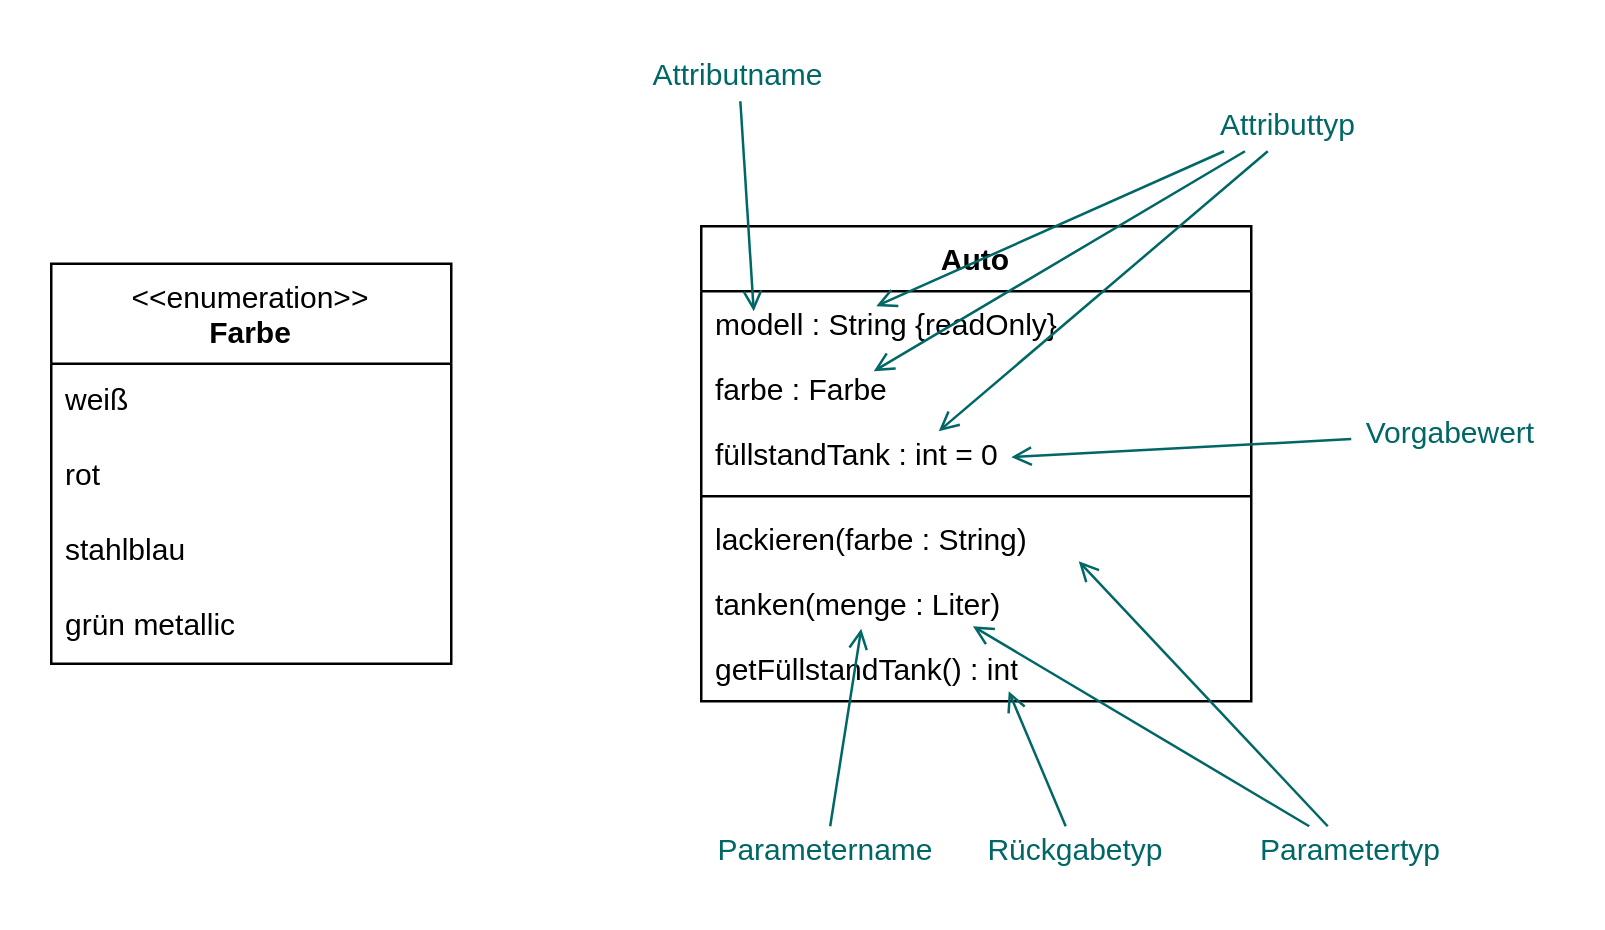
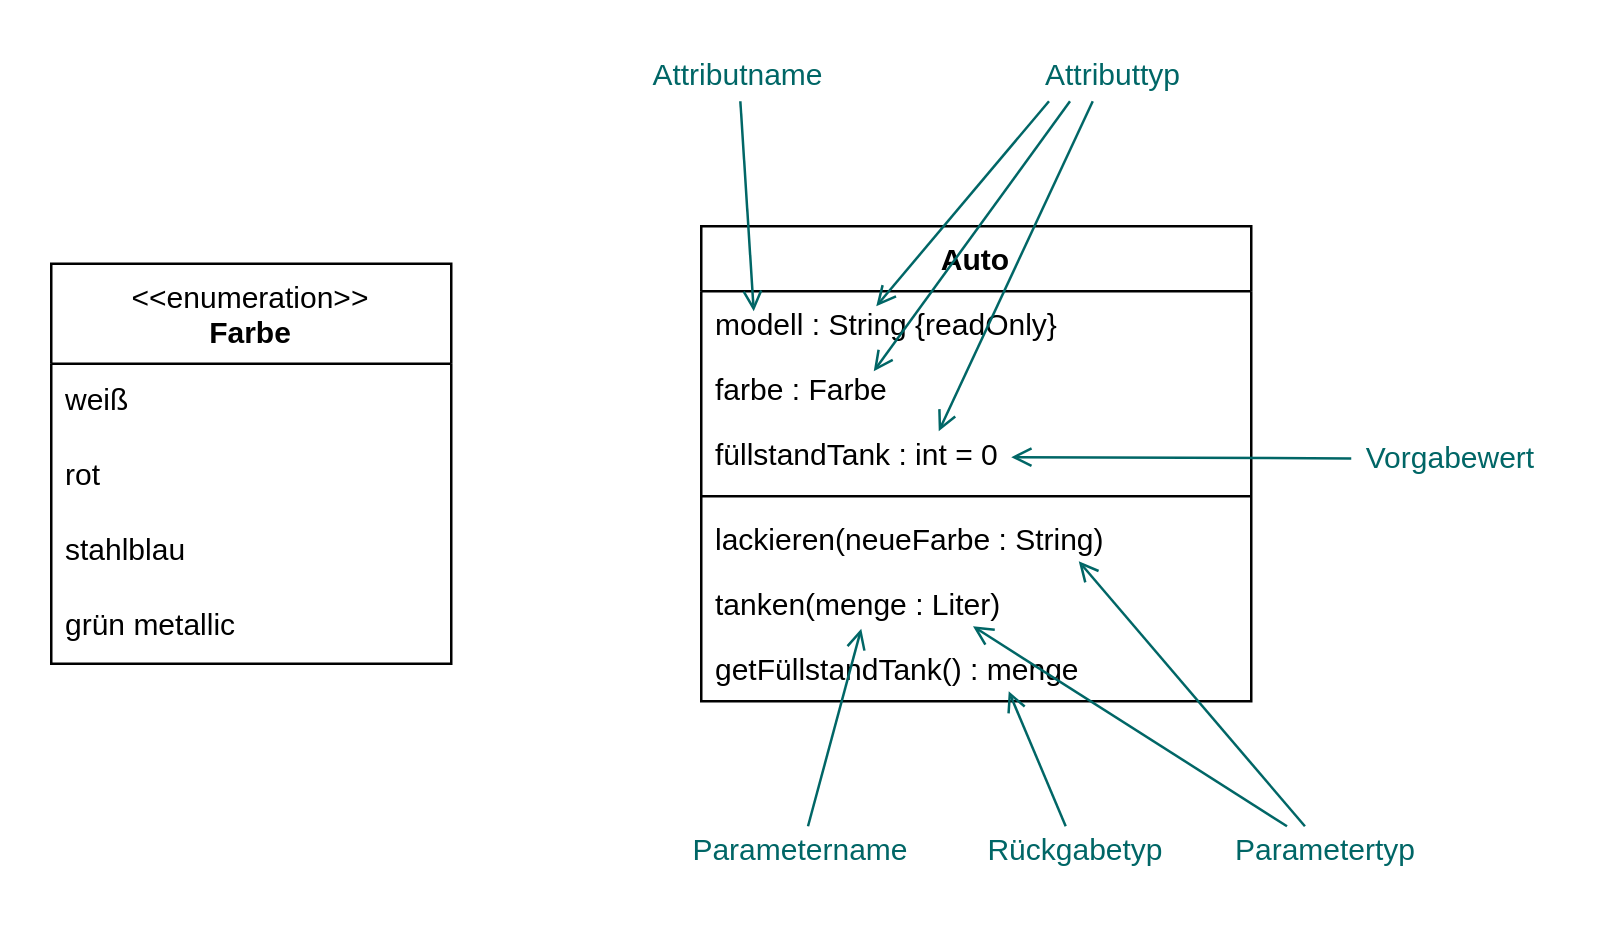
(1289, 126) -> (1114, 76)
(1451, 434) -> (1451, 459)
(903, 542) -> (936, 542)
(894, 672) -> (915, 672)
(826, 851) -> (801, 851)
(1351, 851) -> (1326, 851)
